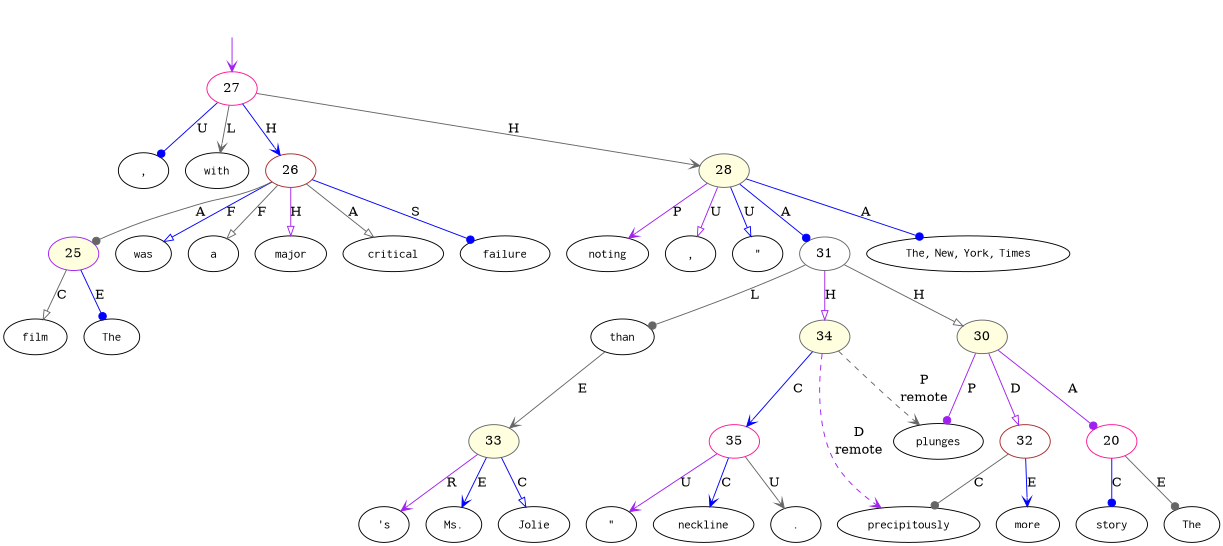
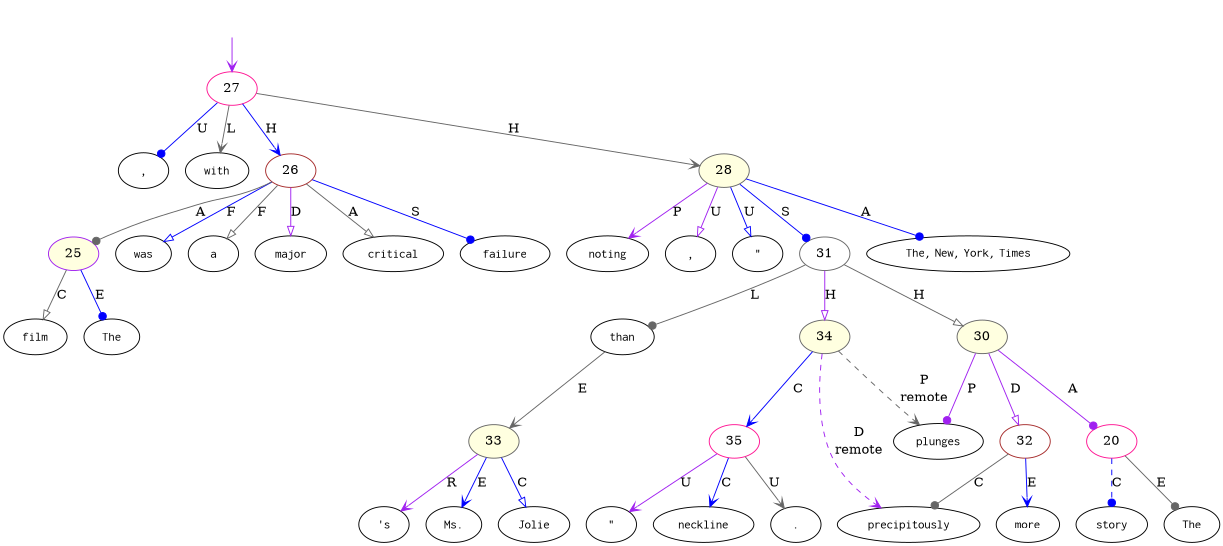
(296, 212) -> (296, 212)
(786, 212) -> (786, 212)
(1112, 479) -> (1112, 479)
